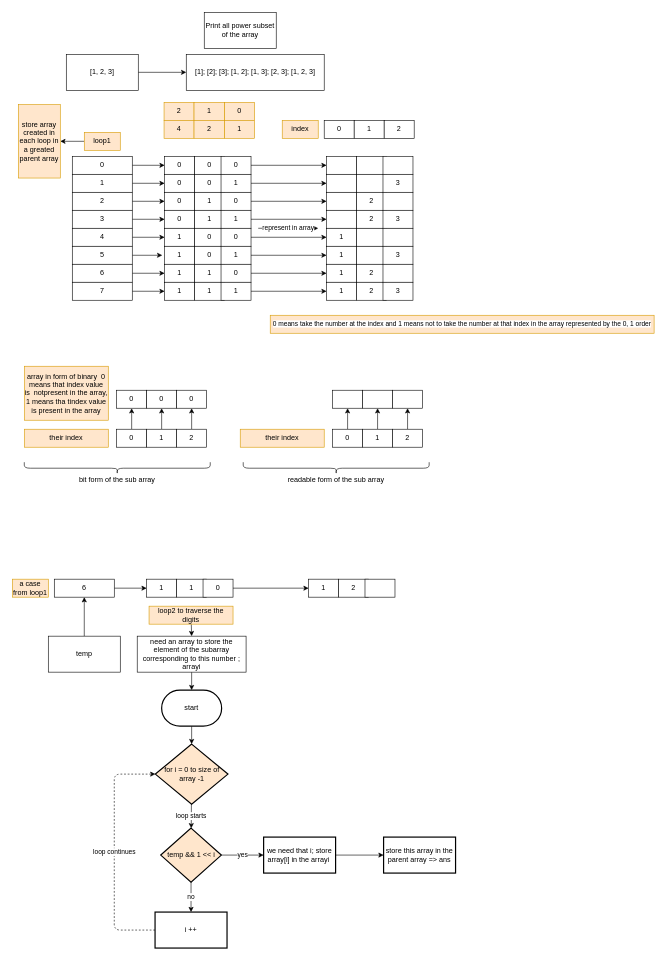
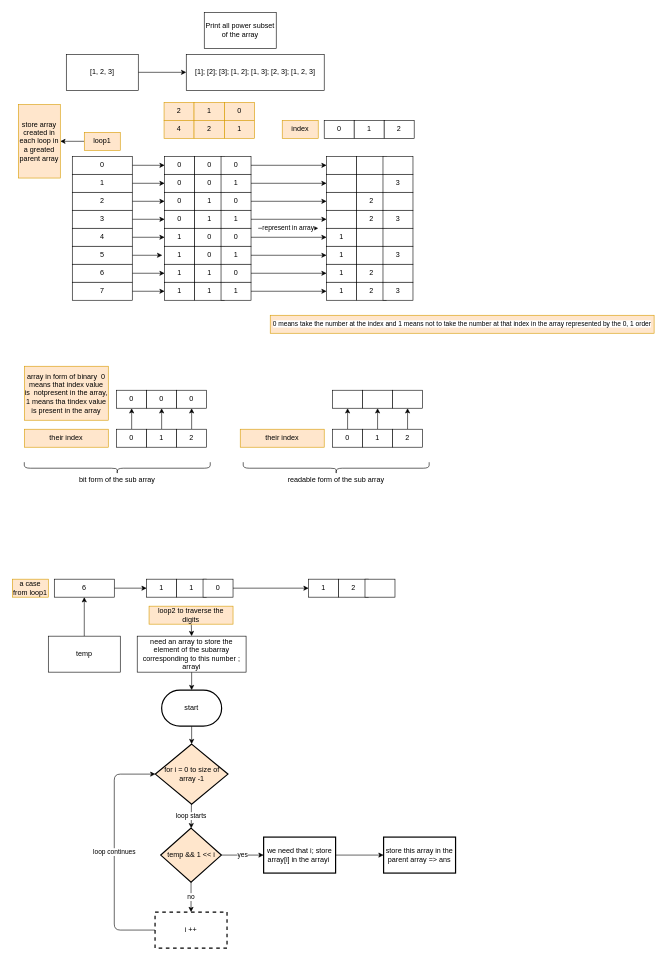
(114, 855) -> (114, 855)
(191, 930) -> (191, 930)
